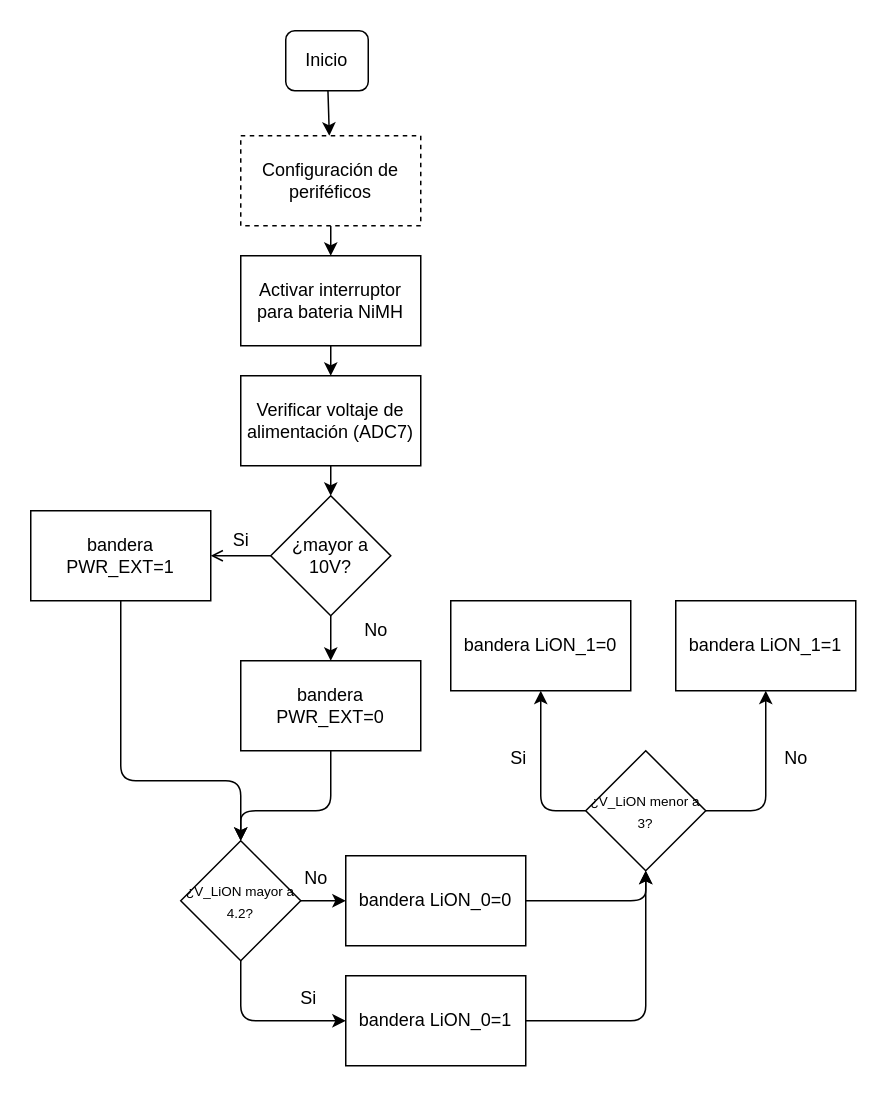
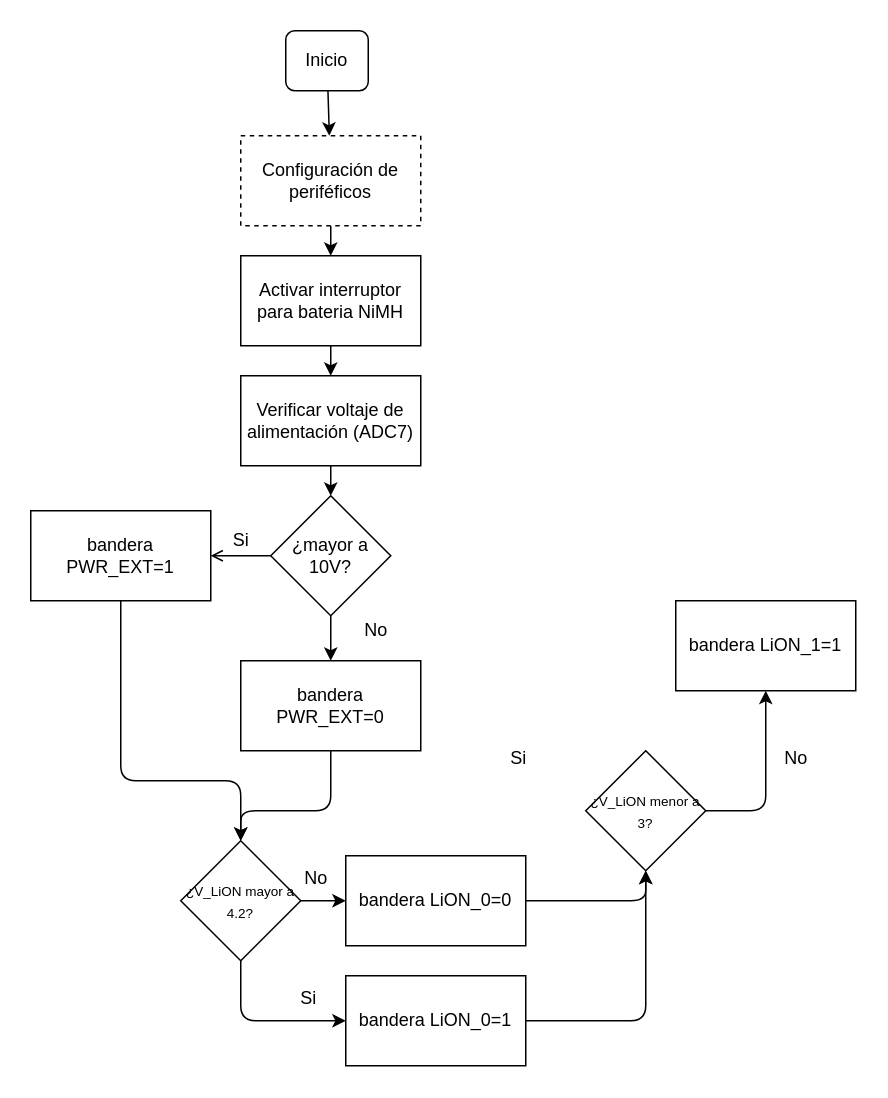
(541, 646) -> none
(541, 774) -> none
